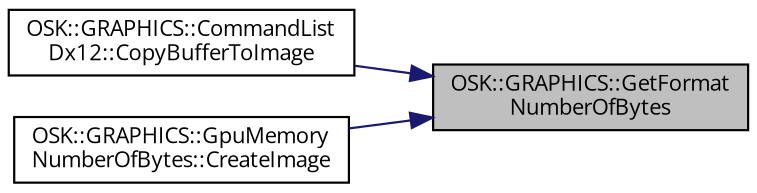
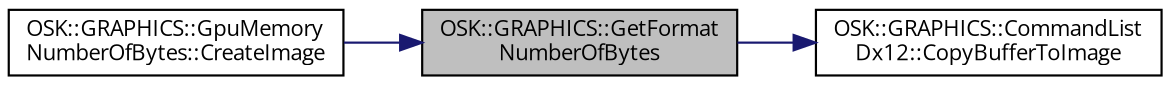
(383, 70) -> (766, 43)
